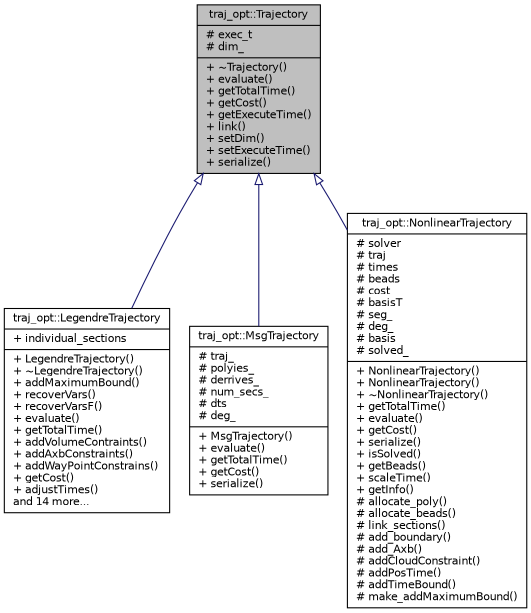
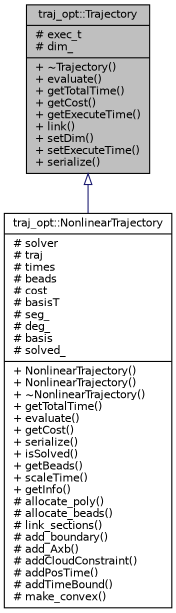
(87, 411) -> none
(259, 411) -> none
(437, 597) -> (60, 597)
